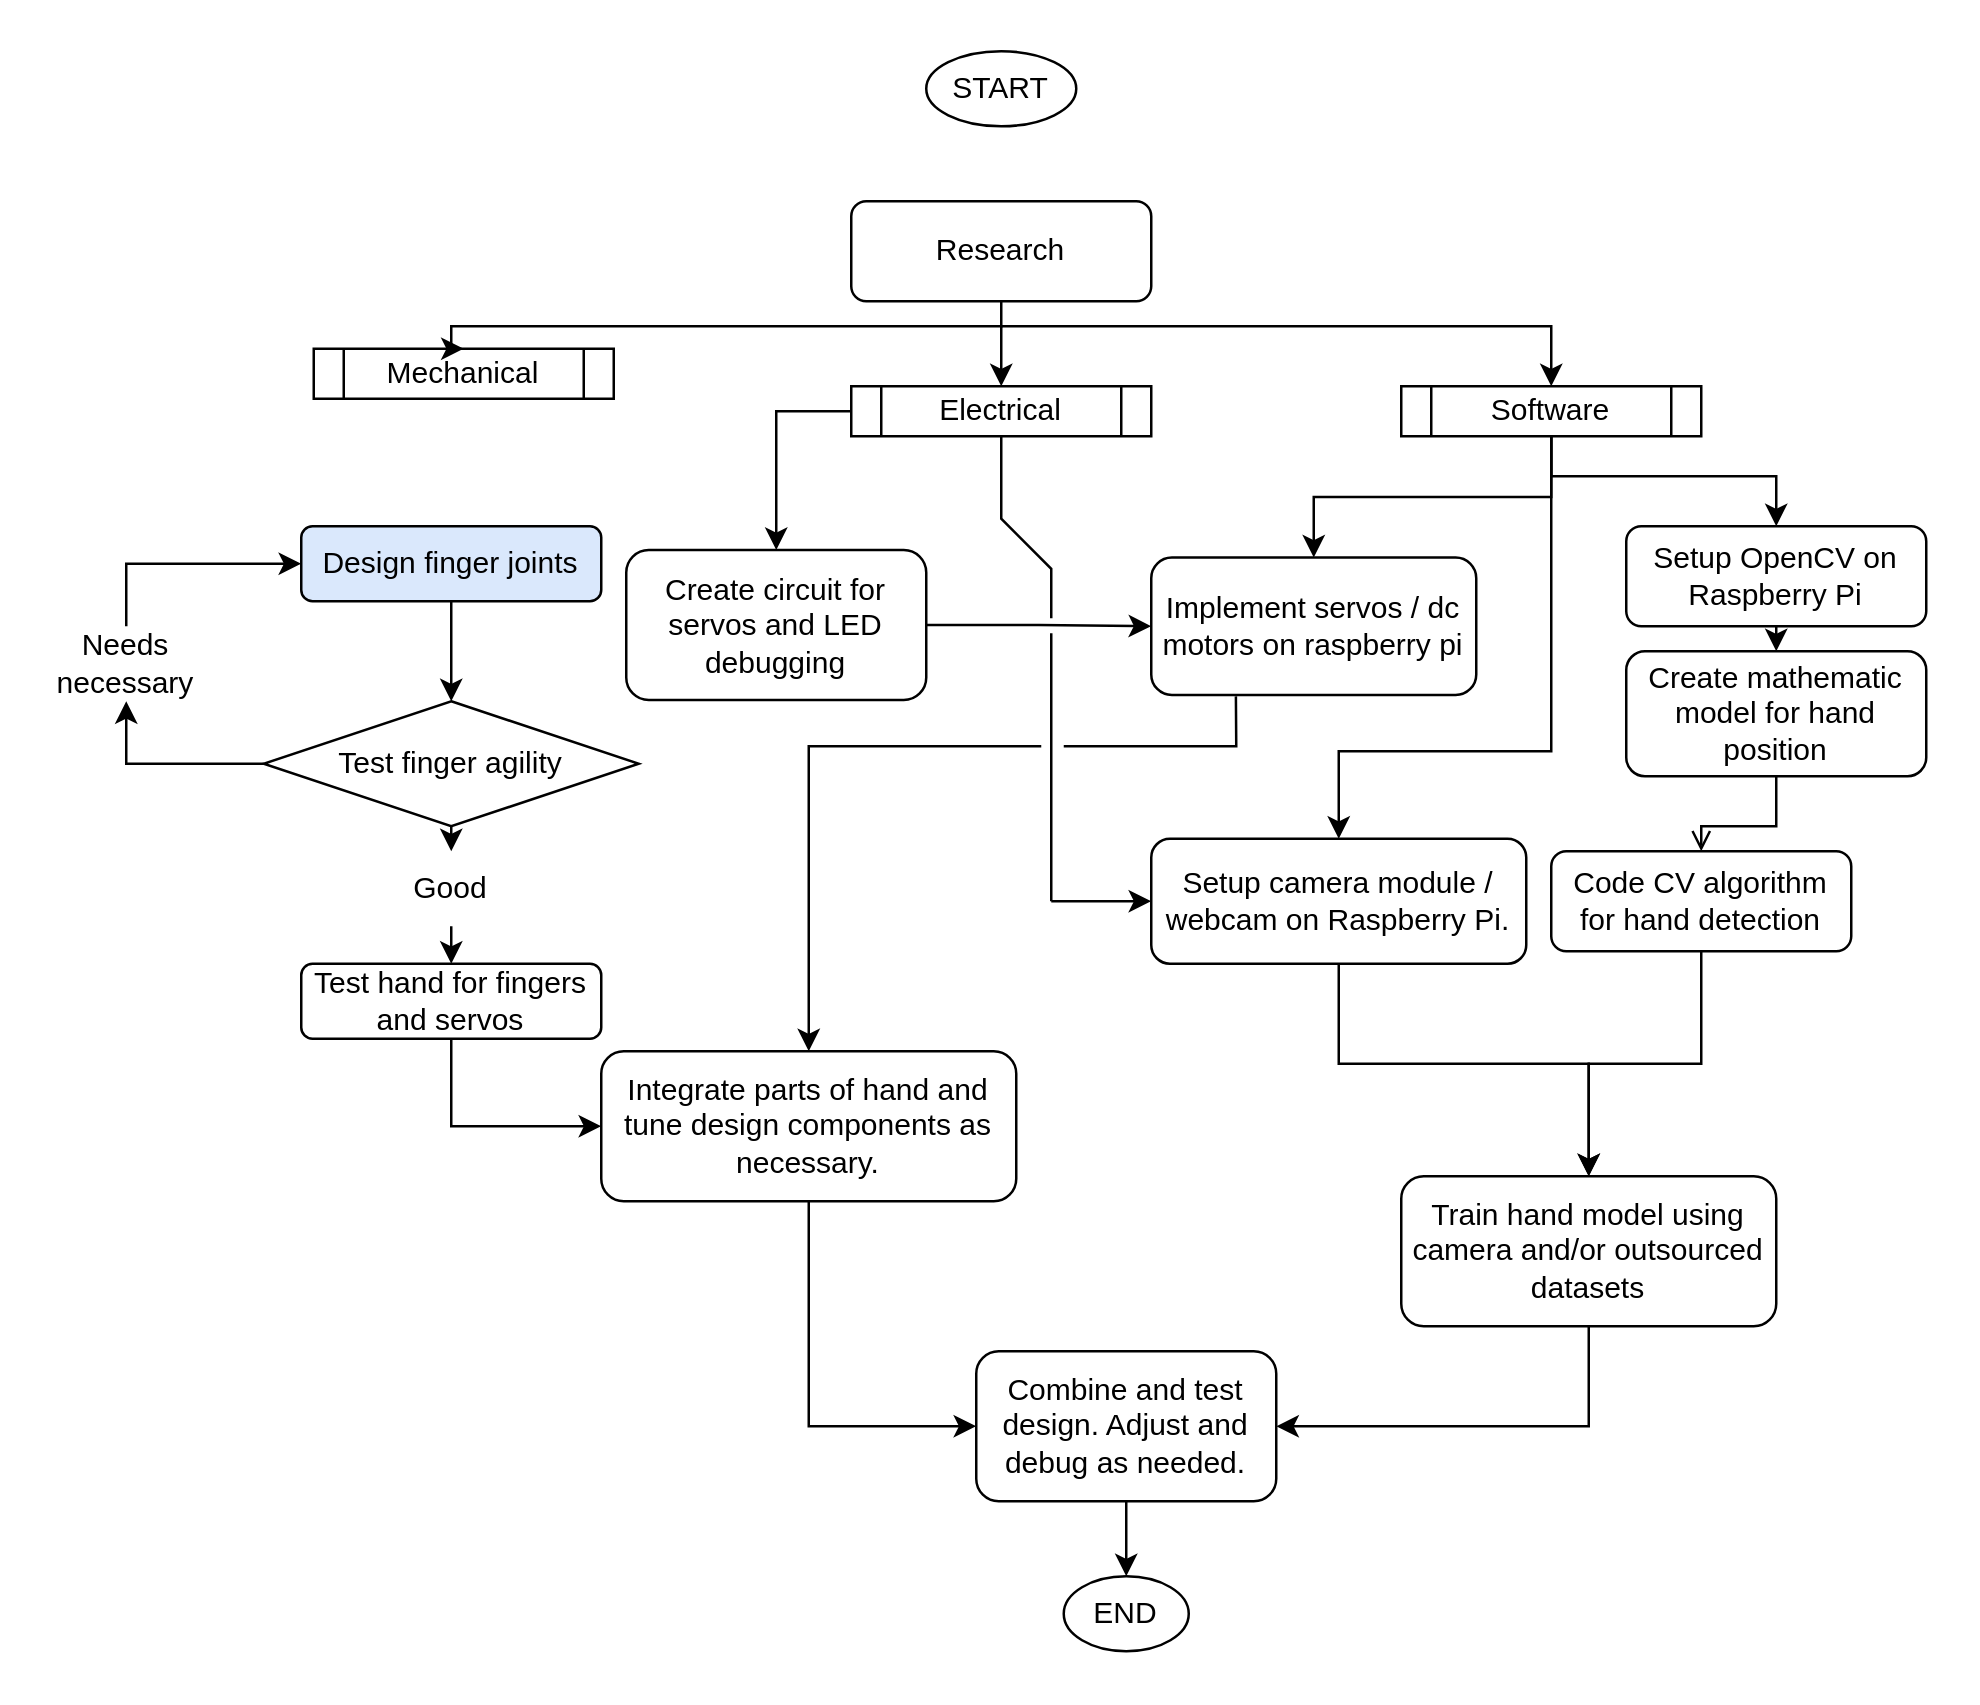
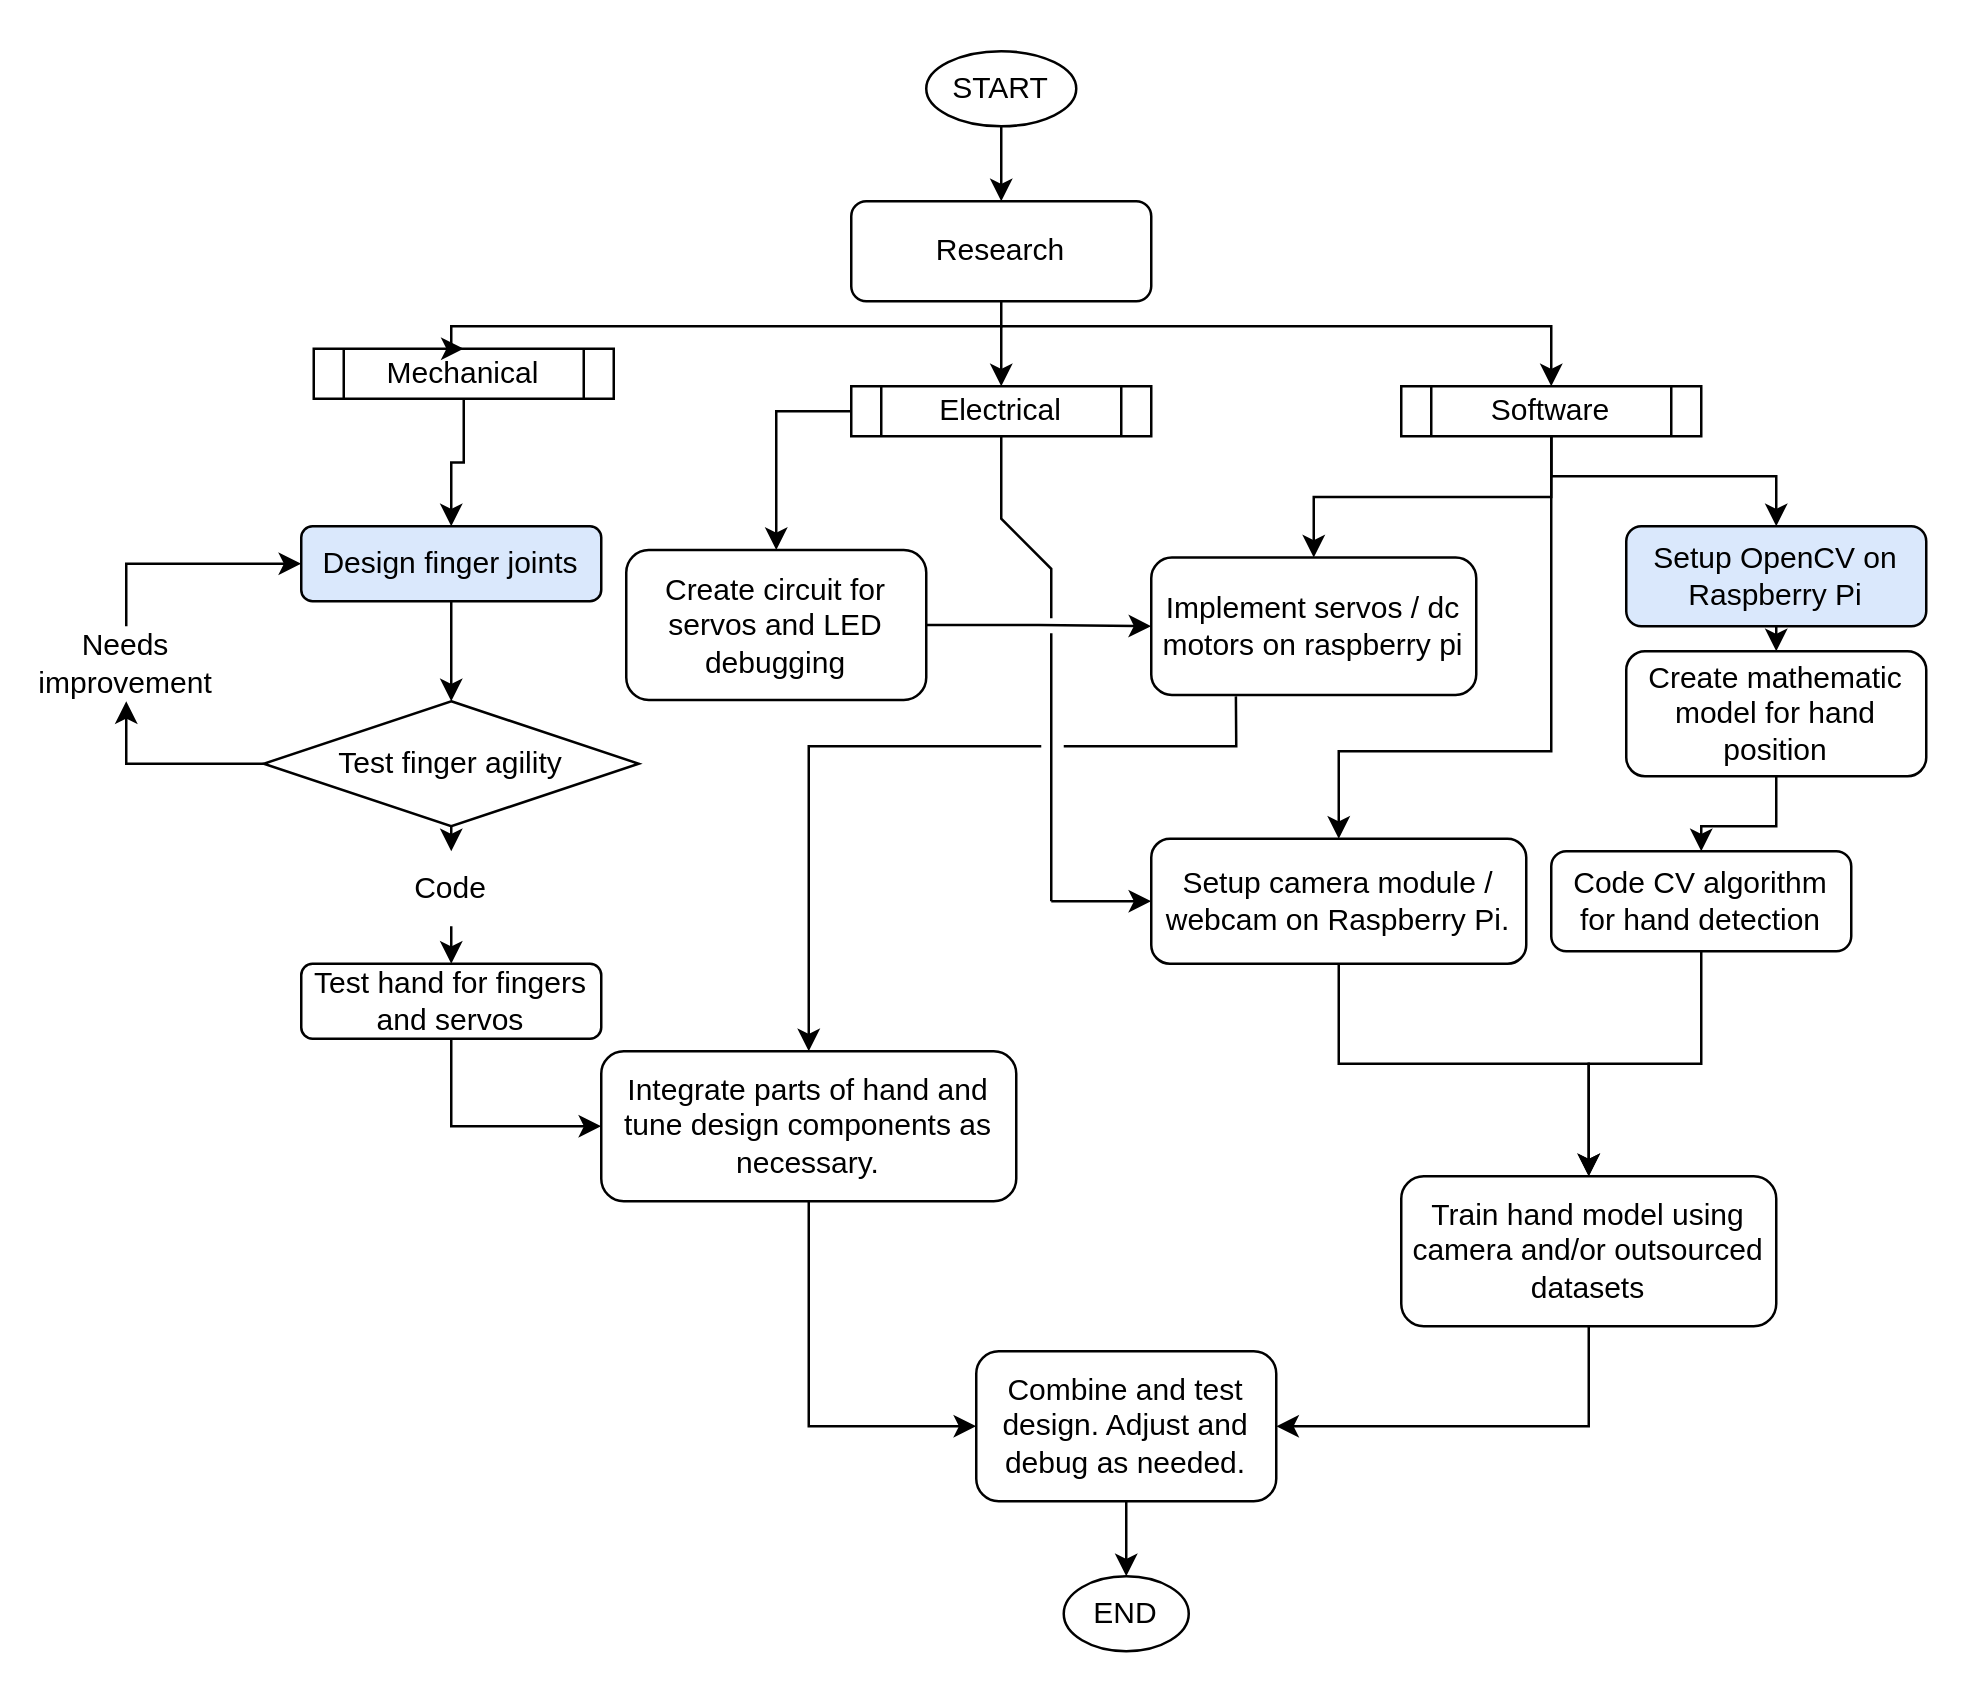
none -> (1001, 155)
none -> (464, 460)
(1776, 576) -> (1776, 576)
(126, 664) -> (126, 664)
(1701, 836) -> (1701, 833)
(451, 889) -> (451, 889)
